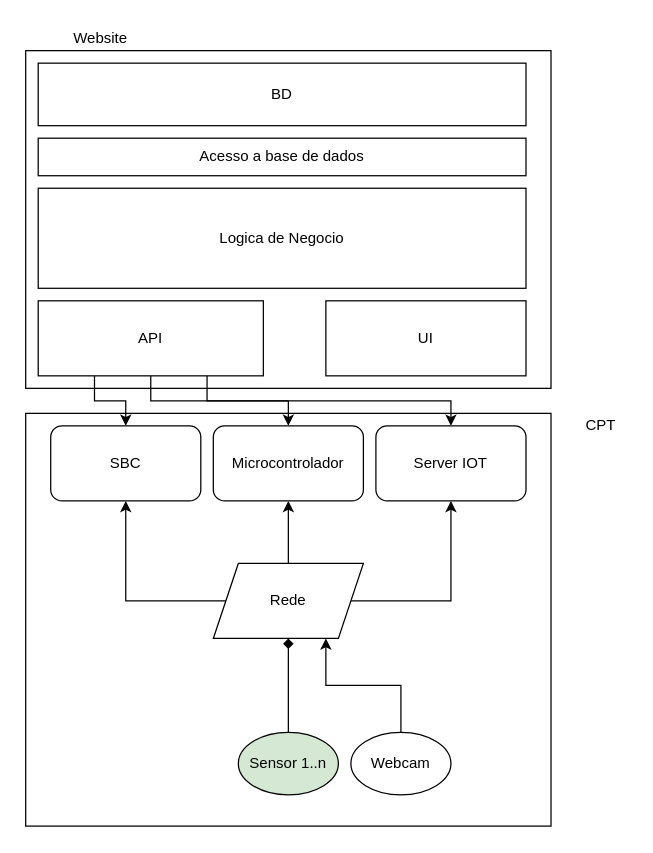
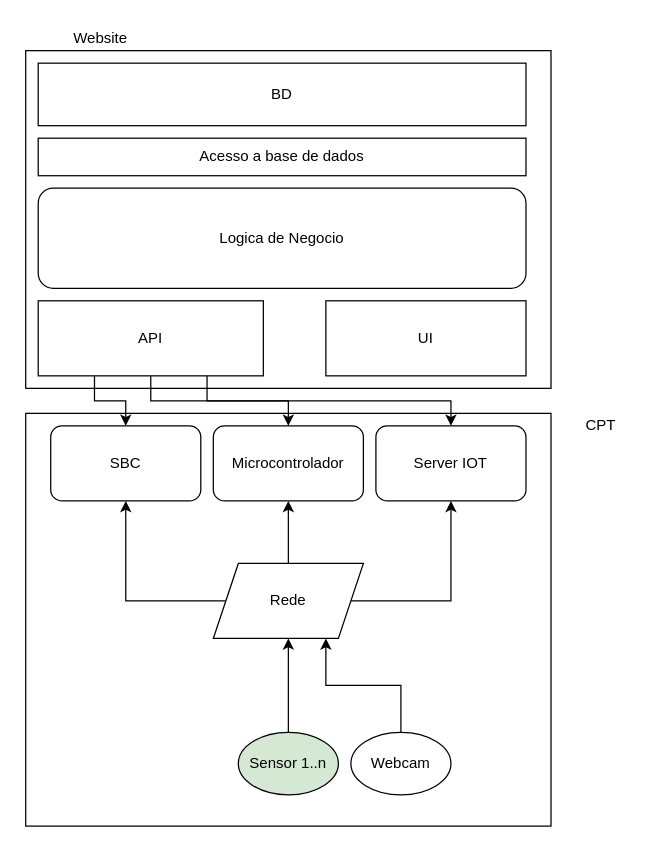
(282, 238) -> (282, 238)
(288, 649) -> (288, 648)
